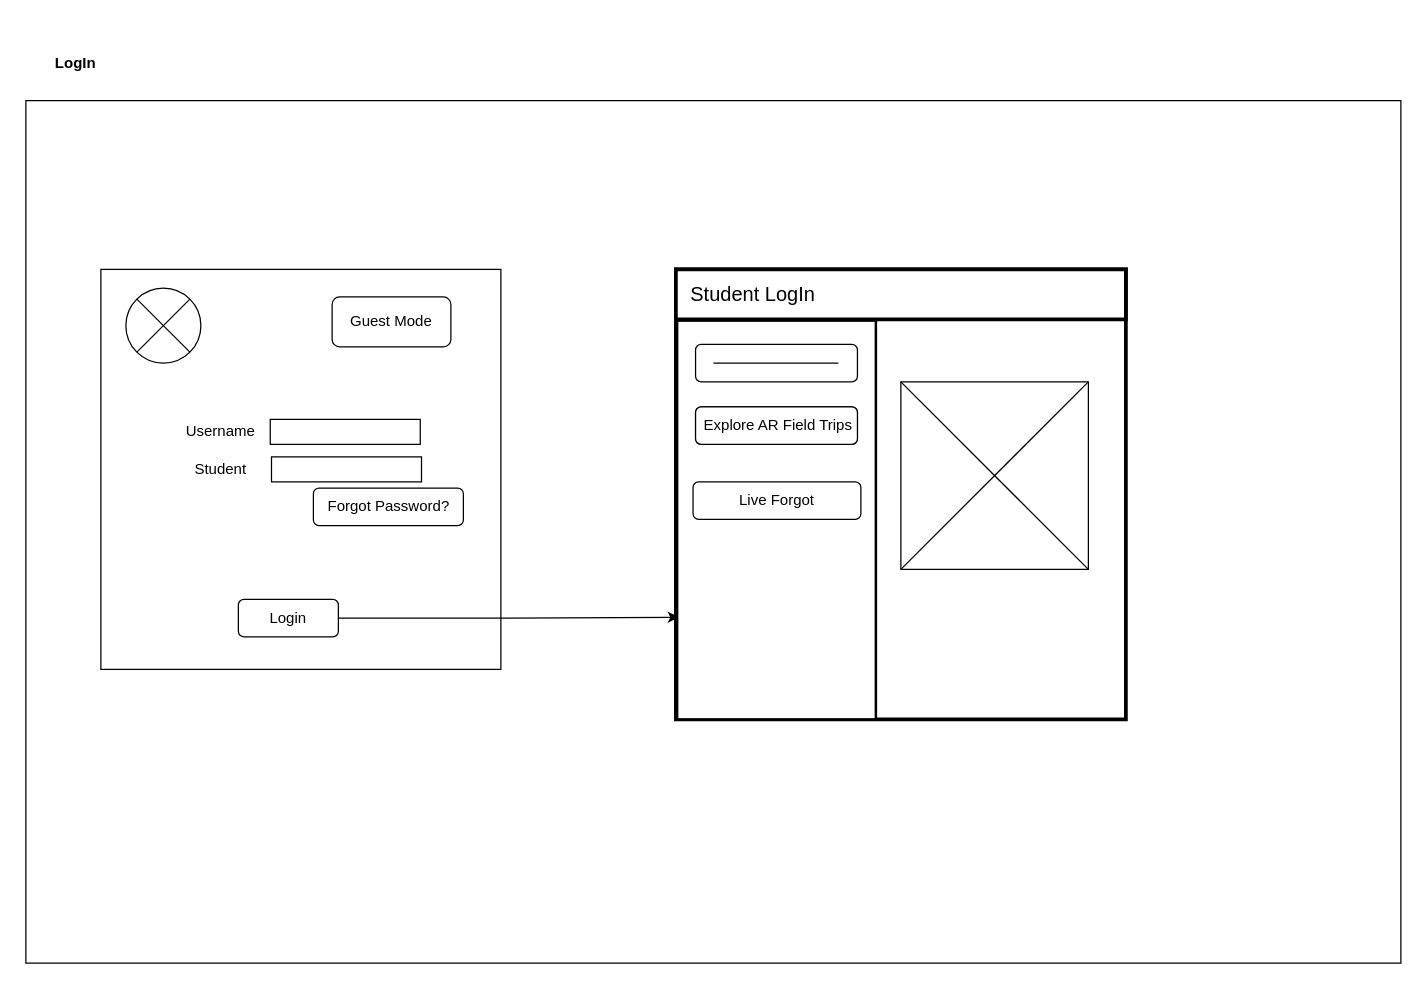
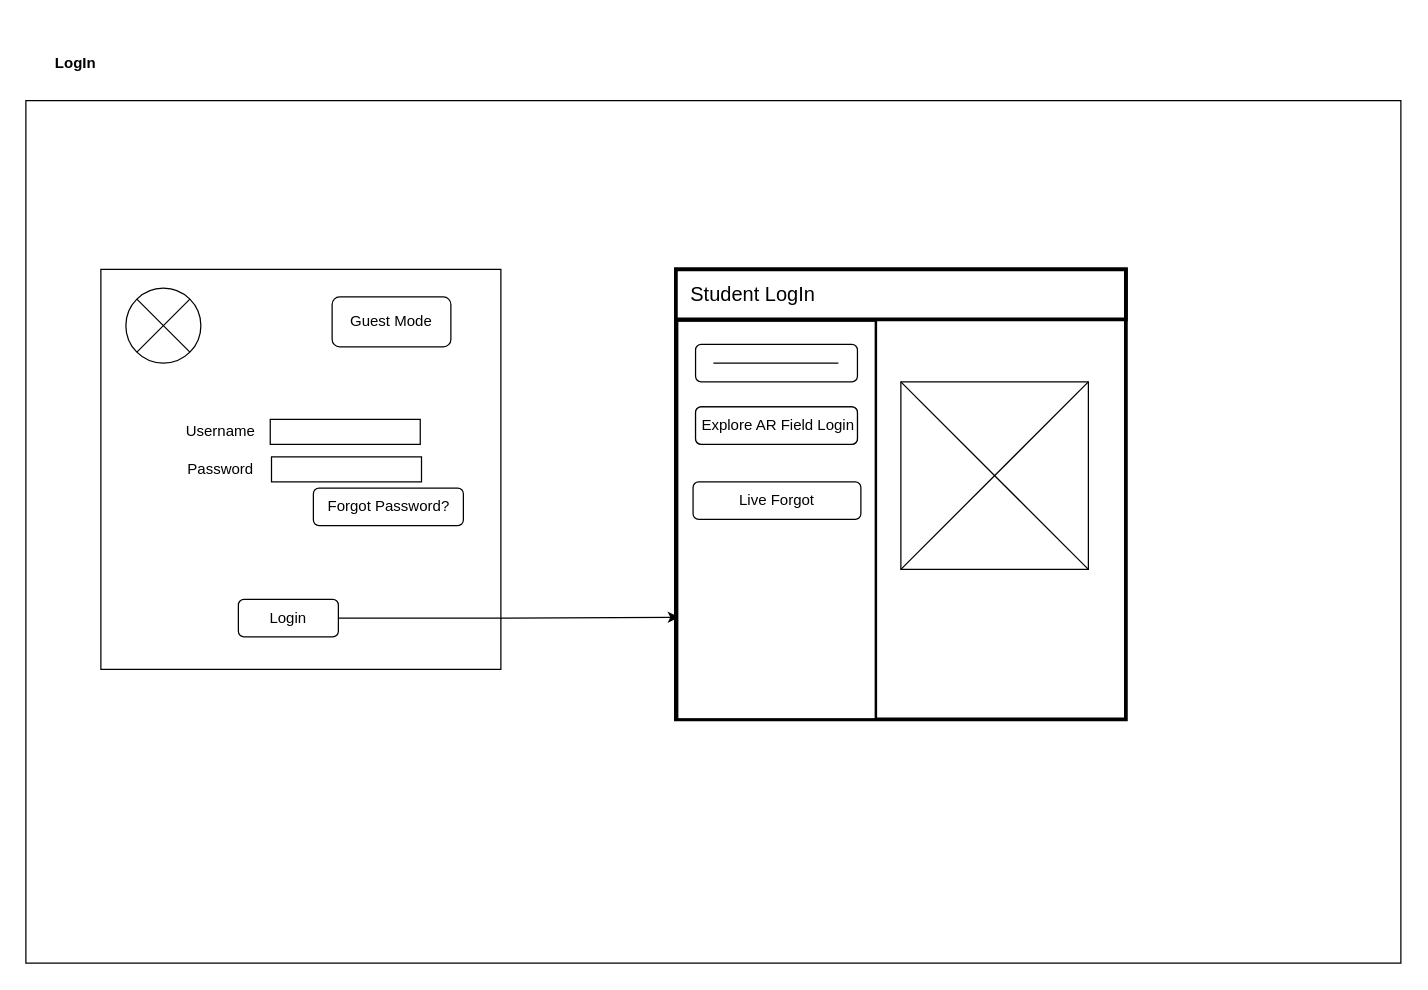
(778, 426) -> (778, 426)
(221, 469) -> (221, 469)
